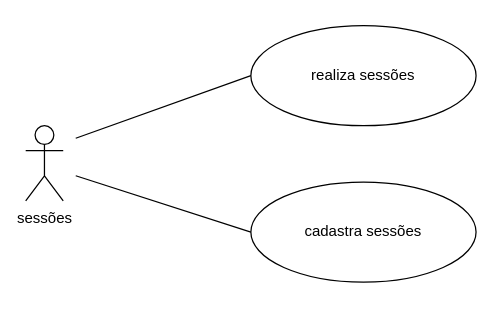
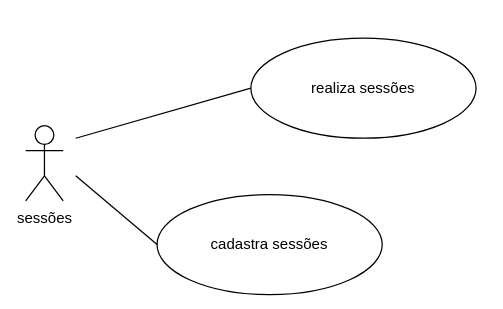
(363, 76) -> (363, 88)
(363, 232) -> (269, 244)
